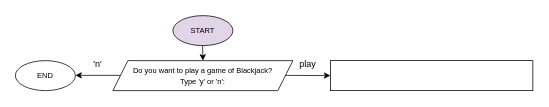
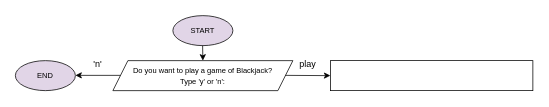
(45, 75) -> (45, 75)
